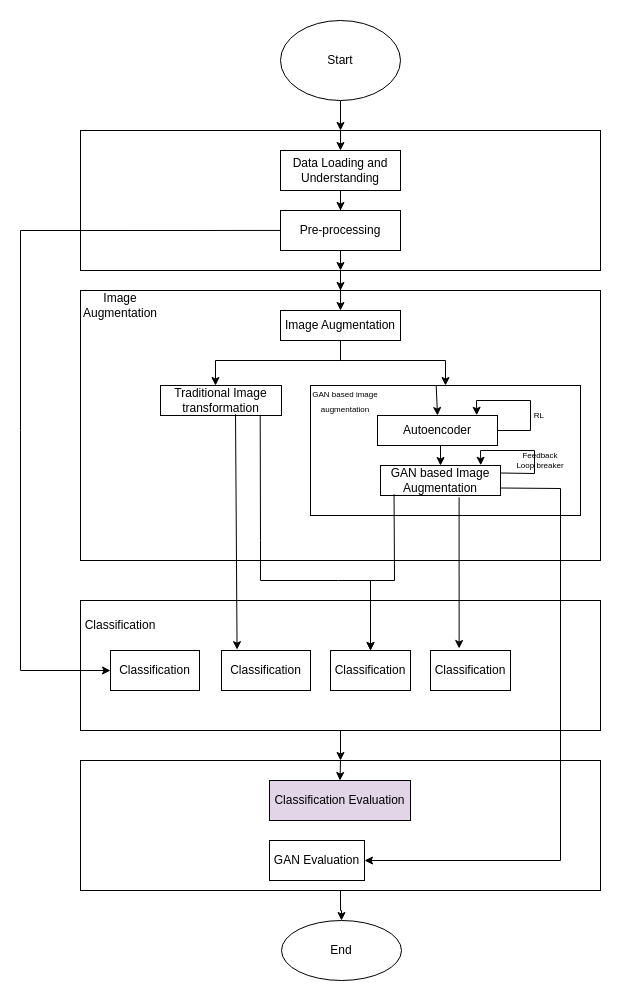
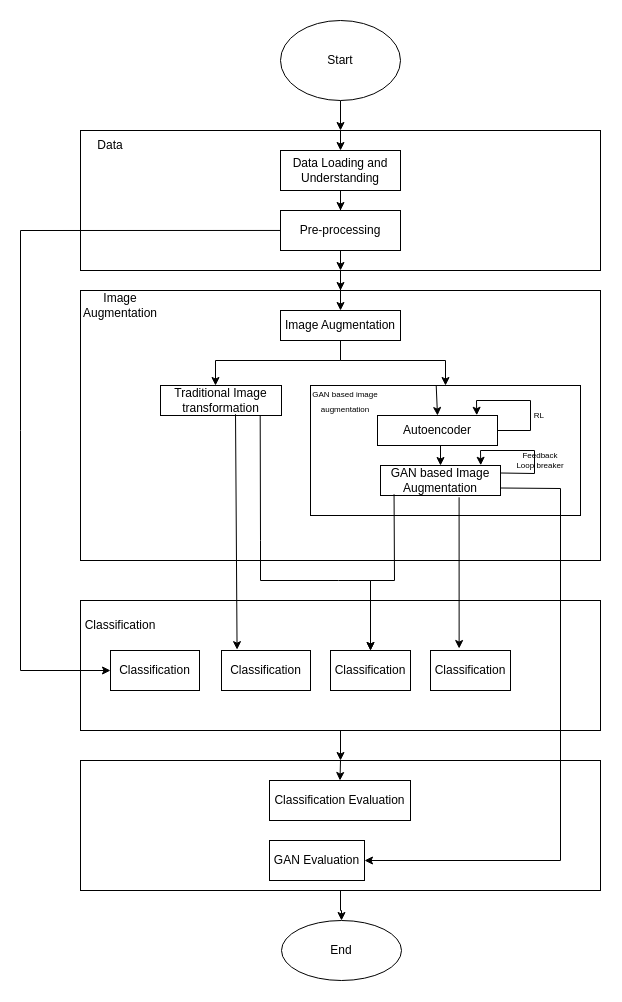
none -> (111, 146)
(340, 801) -> (340, 801)
